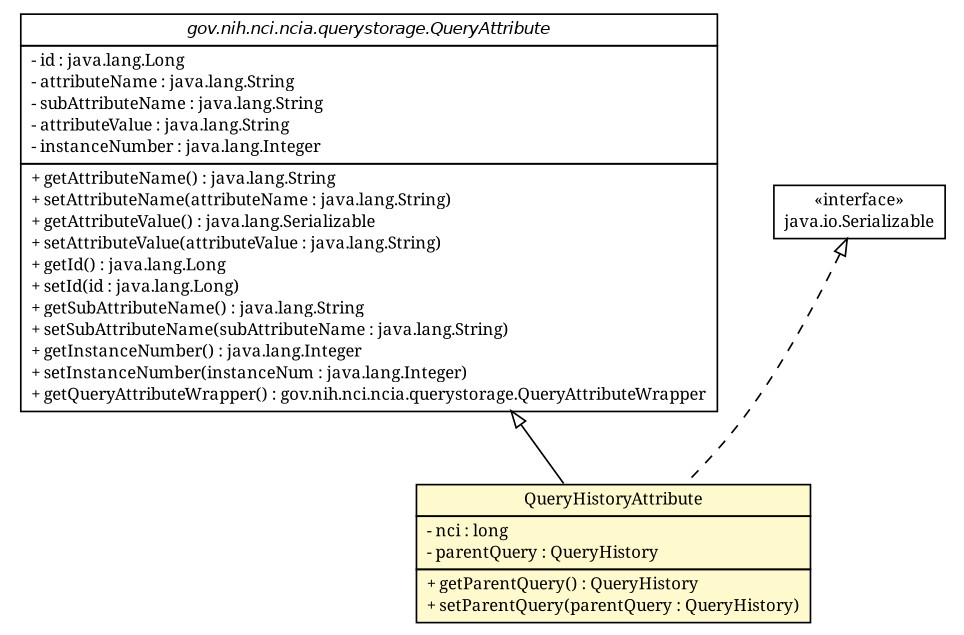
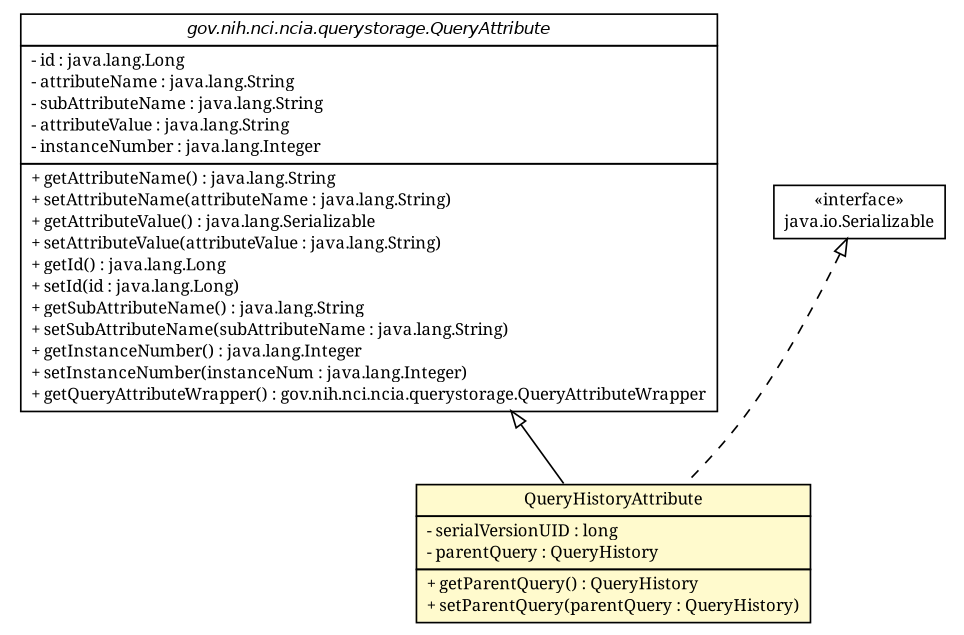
(468, 531) -> (523, 531)
